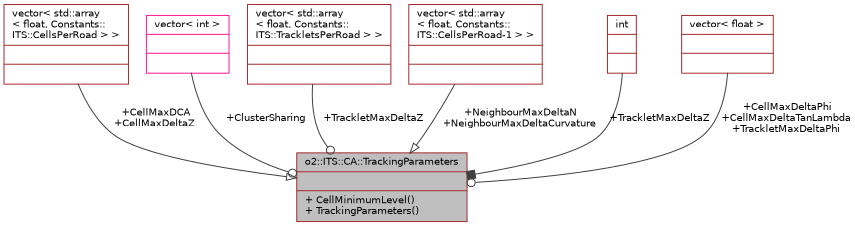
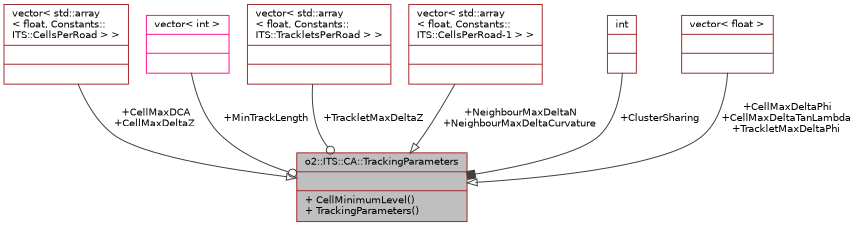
(264, 119) -> (264, 119)
(658, 119) -> (658, 119)
(626, 164) -> (626, 164)
